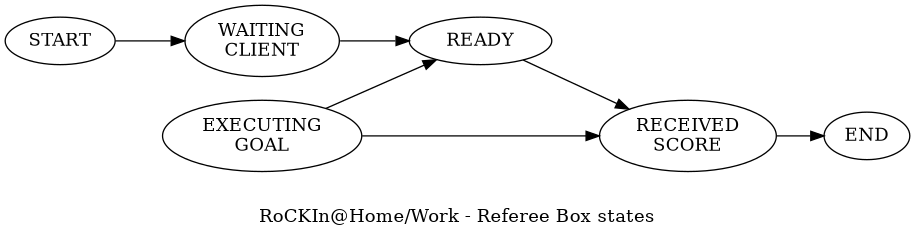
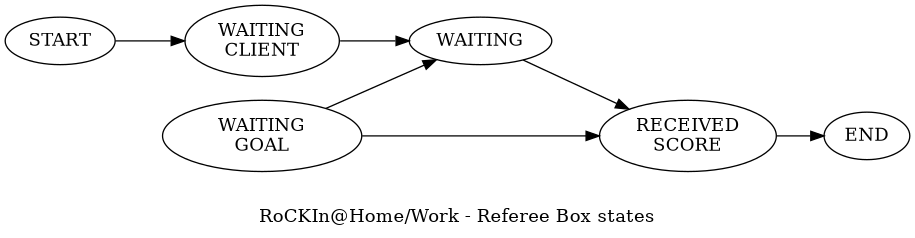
(481, 41) -> (481, 41)
(262, 136) -> (262, 136)
